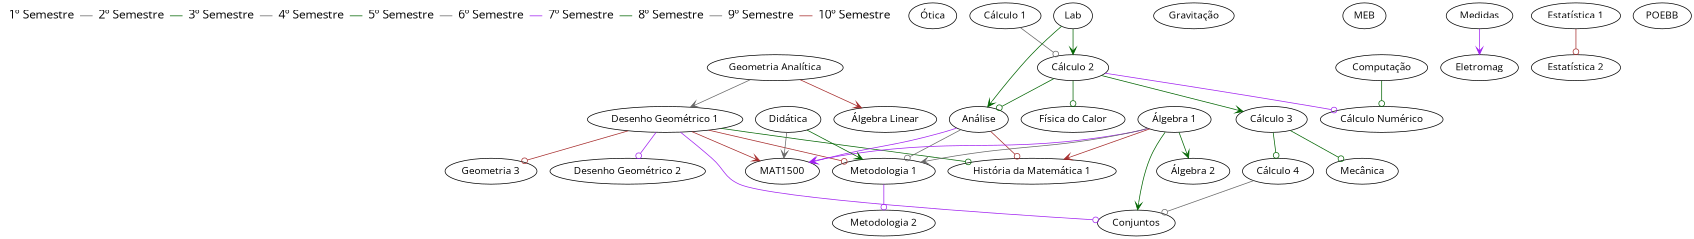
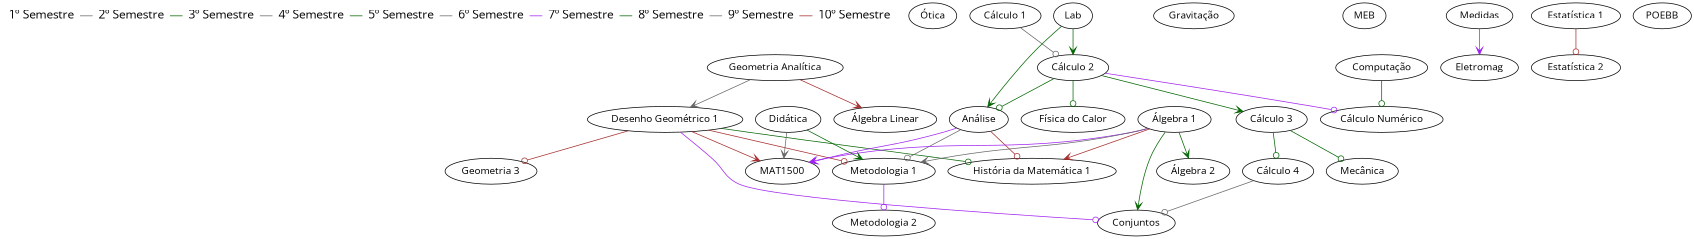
(628, 171) -> none
